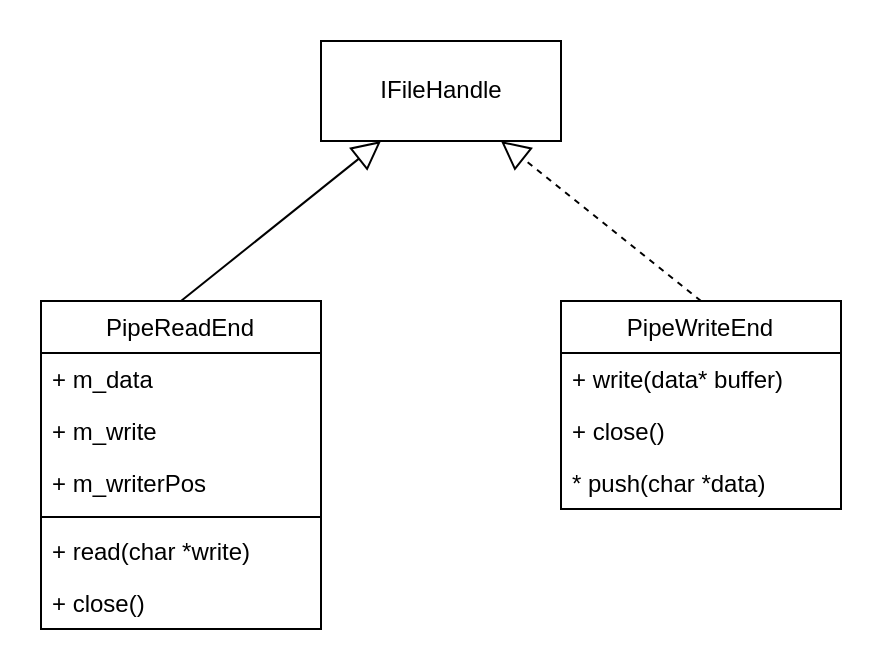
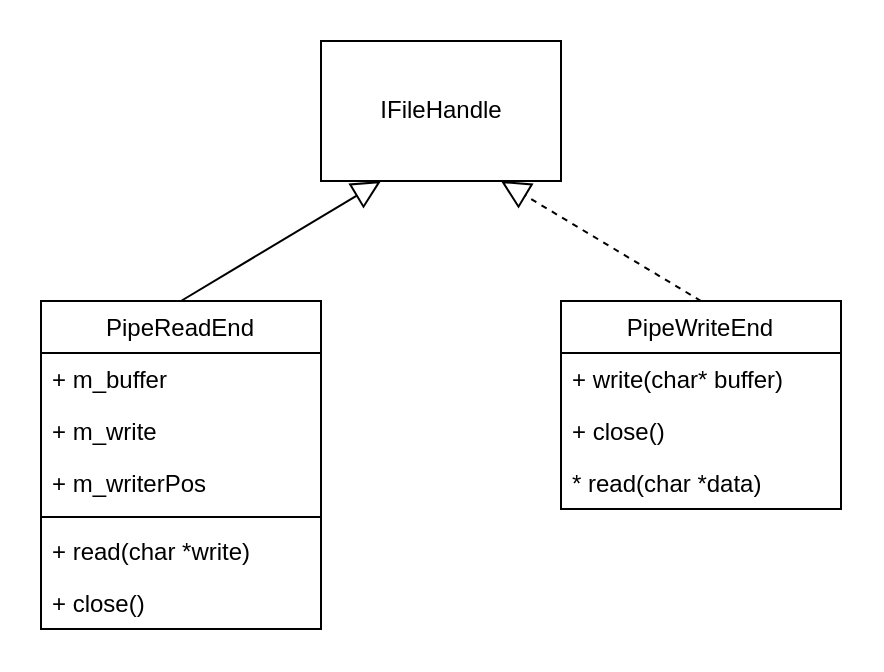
(441, 91) -> (441, 111)
(103, 380) -> (116, 380)
(704, 380) -> (704, 380)
(687, 484) -> (687, 484)
